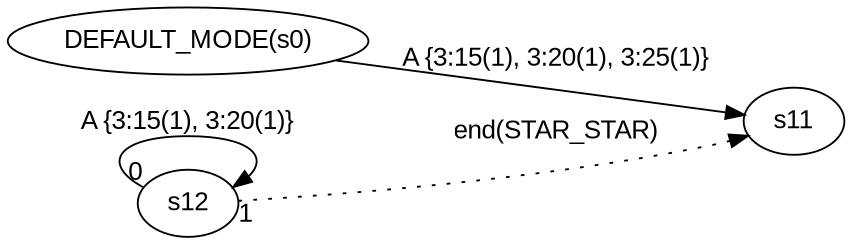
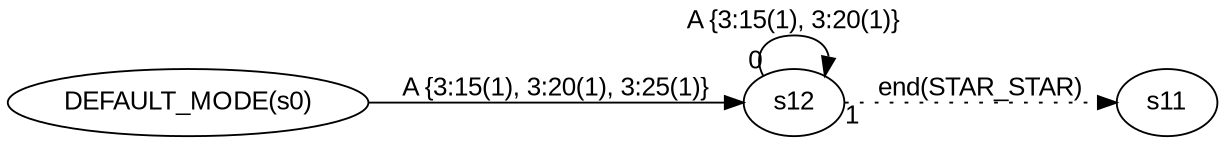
(531, 86) -> (547, 103)
